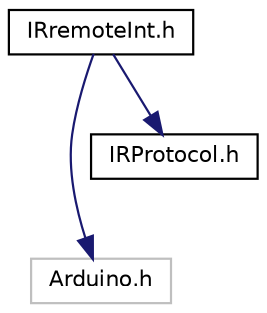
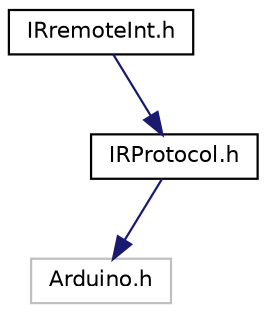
(71, 145) -> (144, 209)
